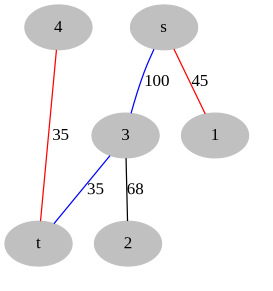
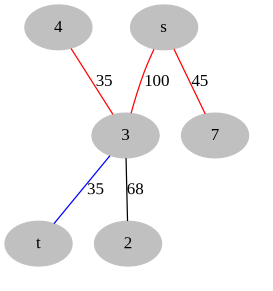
(141, 81) -> (141, 81)
(215, 135) -> (215, 135)
(48, 136) -> (92, 81)
